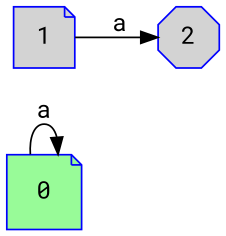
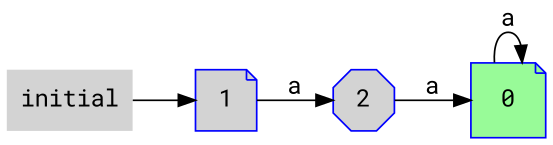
none -> (70, 100)
none -> (424, 100)
